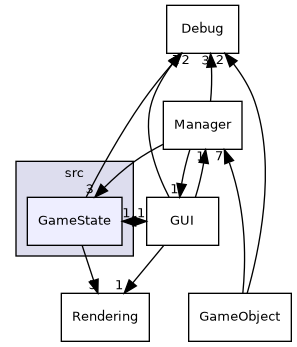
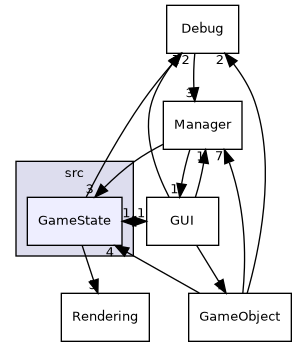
(212, 84) -> (194, 71)
(148, 264) -> (208, 264)
none -> (163, 273)
